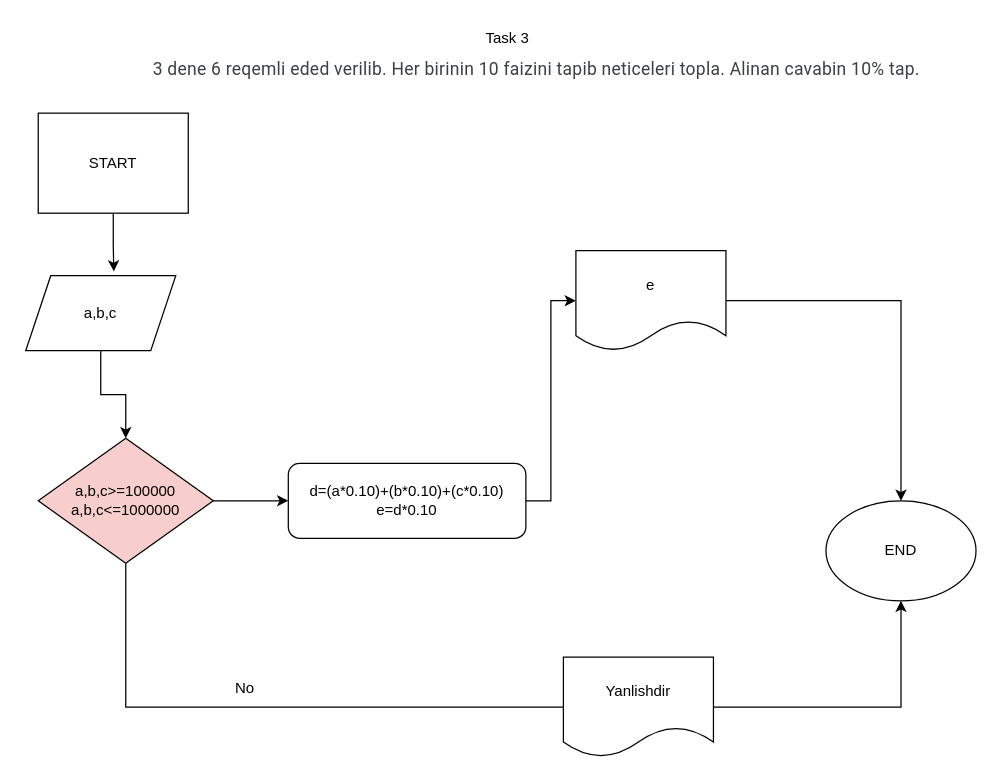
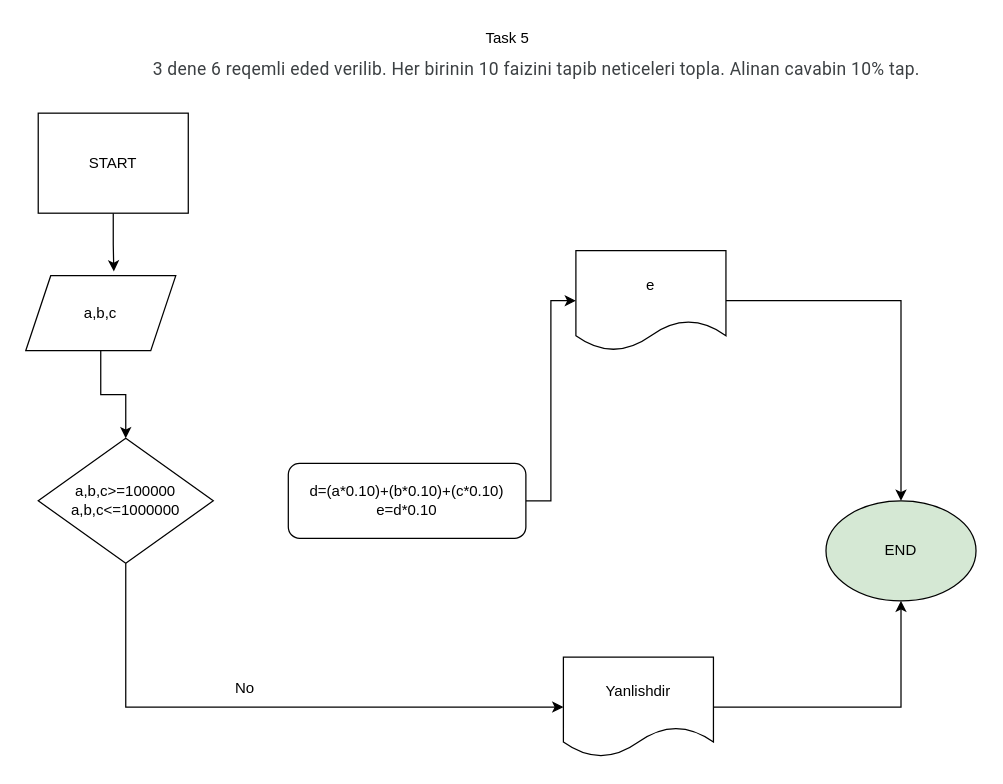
(508, 38) -> (508, 38)
(126, 501) -> (126, 501)
(246, 501) -> none
(901, 551) -> (901, 551)
(556, 707) -> (553, 707)
